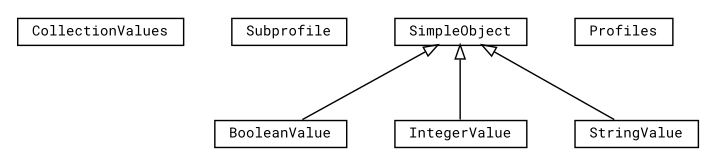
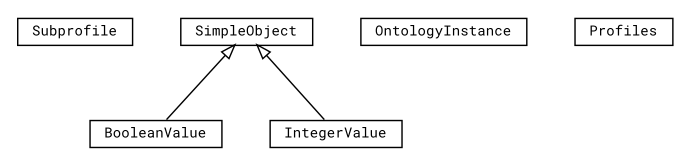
(100, 31) -> none
none -> (443, 31)
(636, 133) -> none
